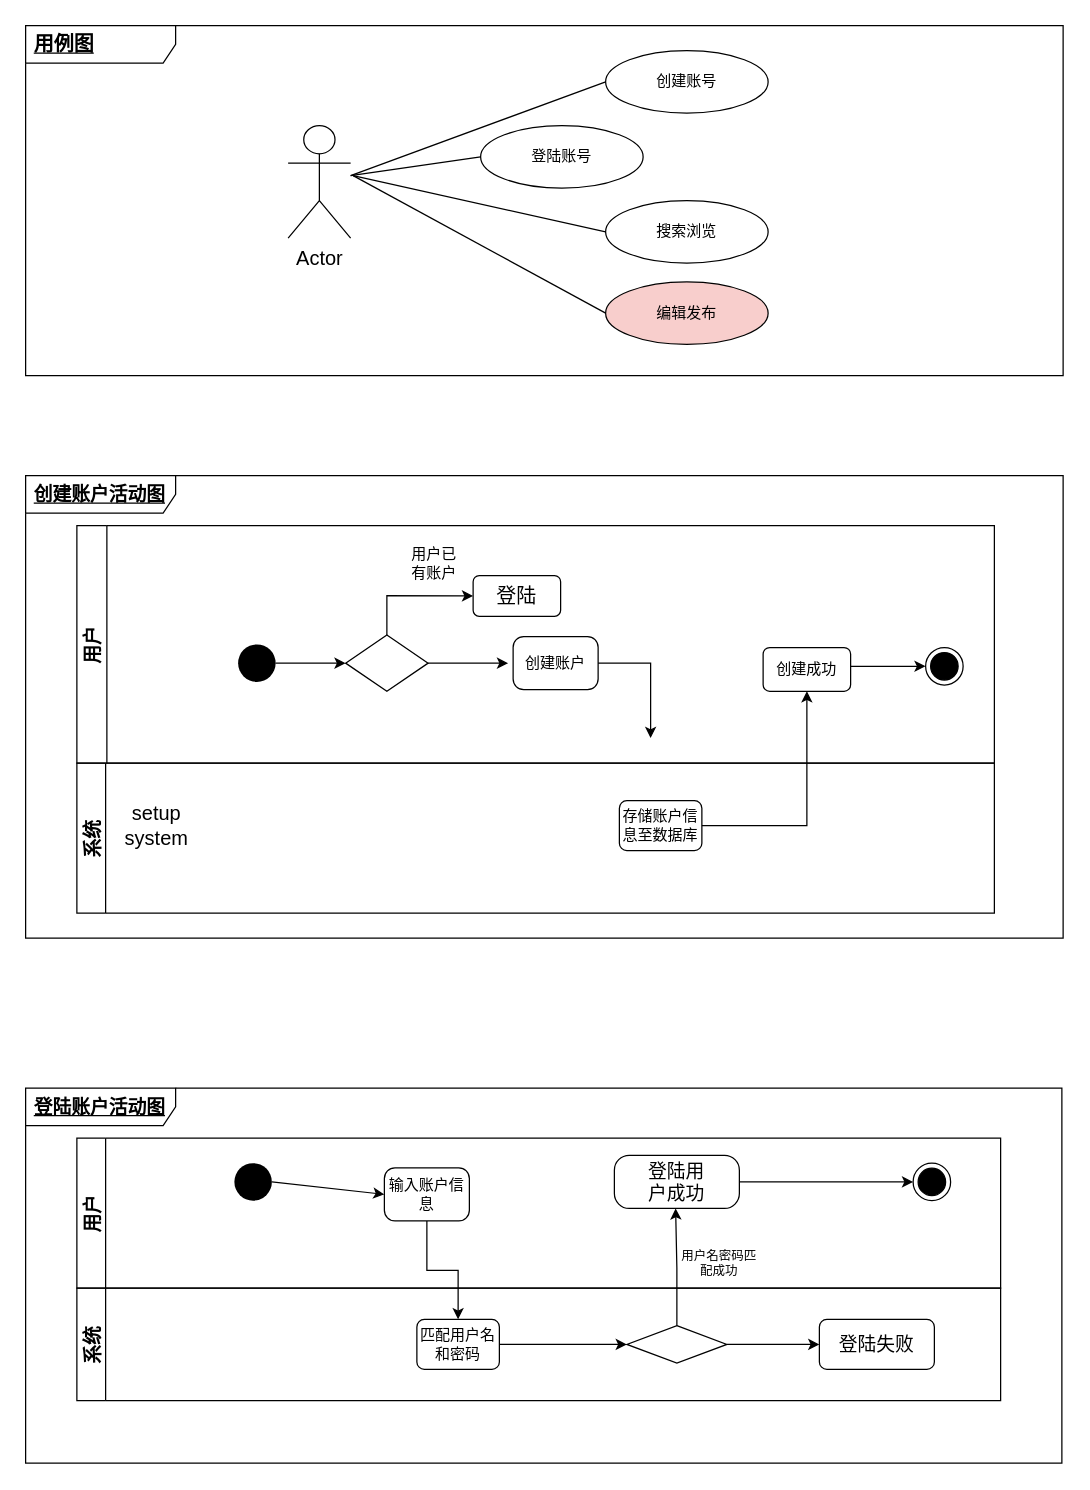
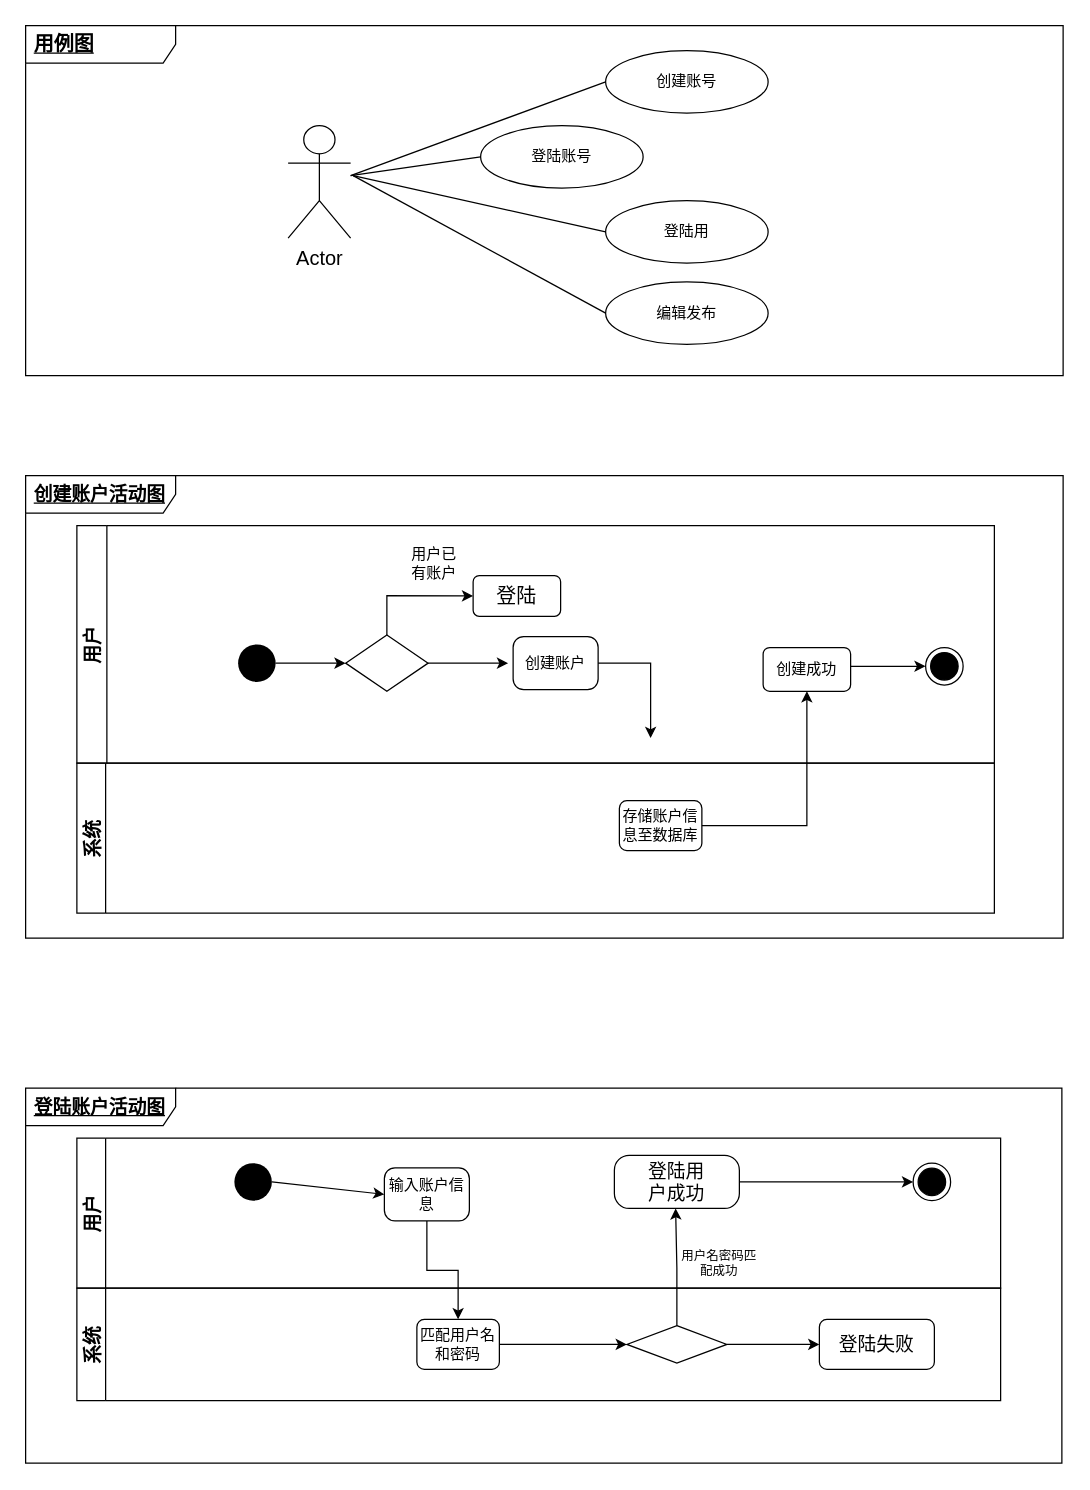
(687, 232) -> (687, 232)
(687, 313) -> (687, 313)
(157, 826) -> none
